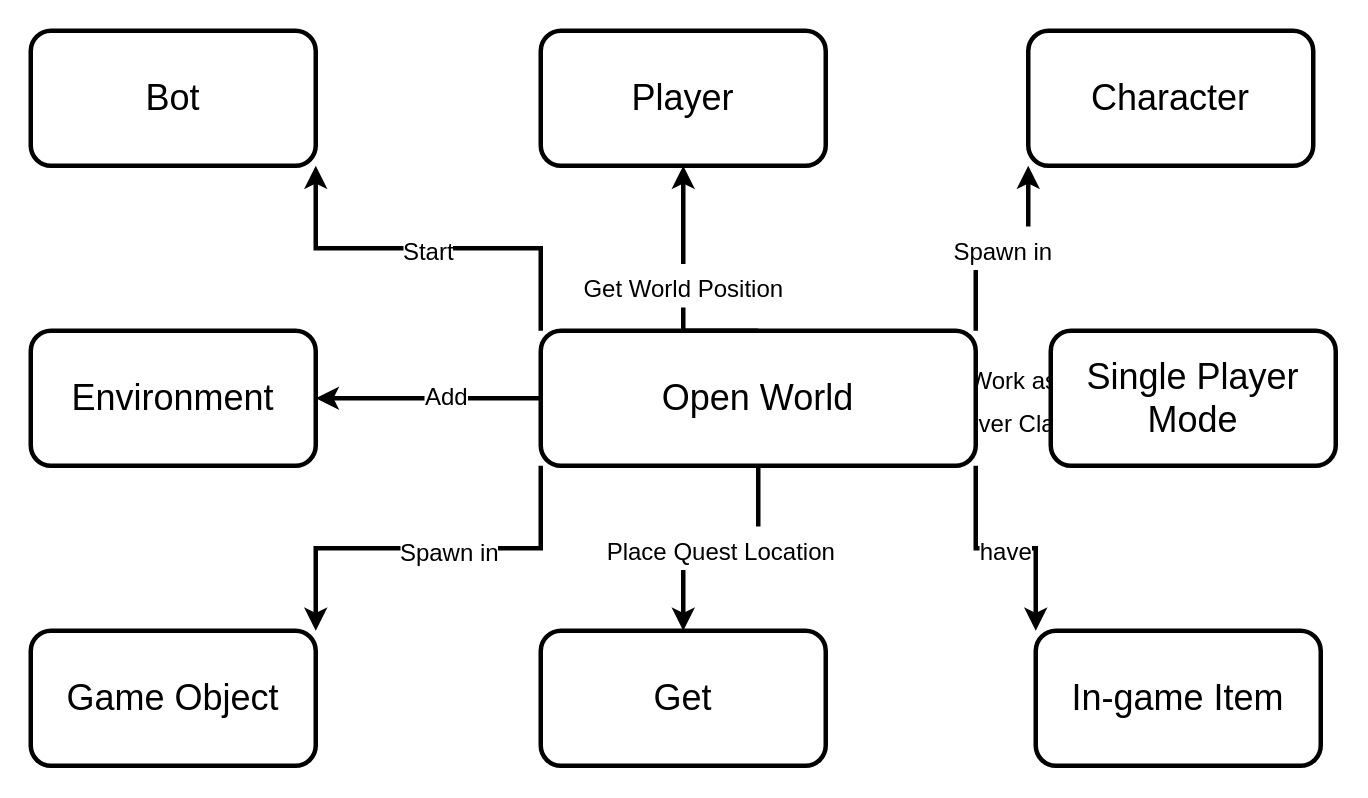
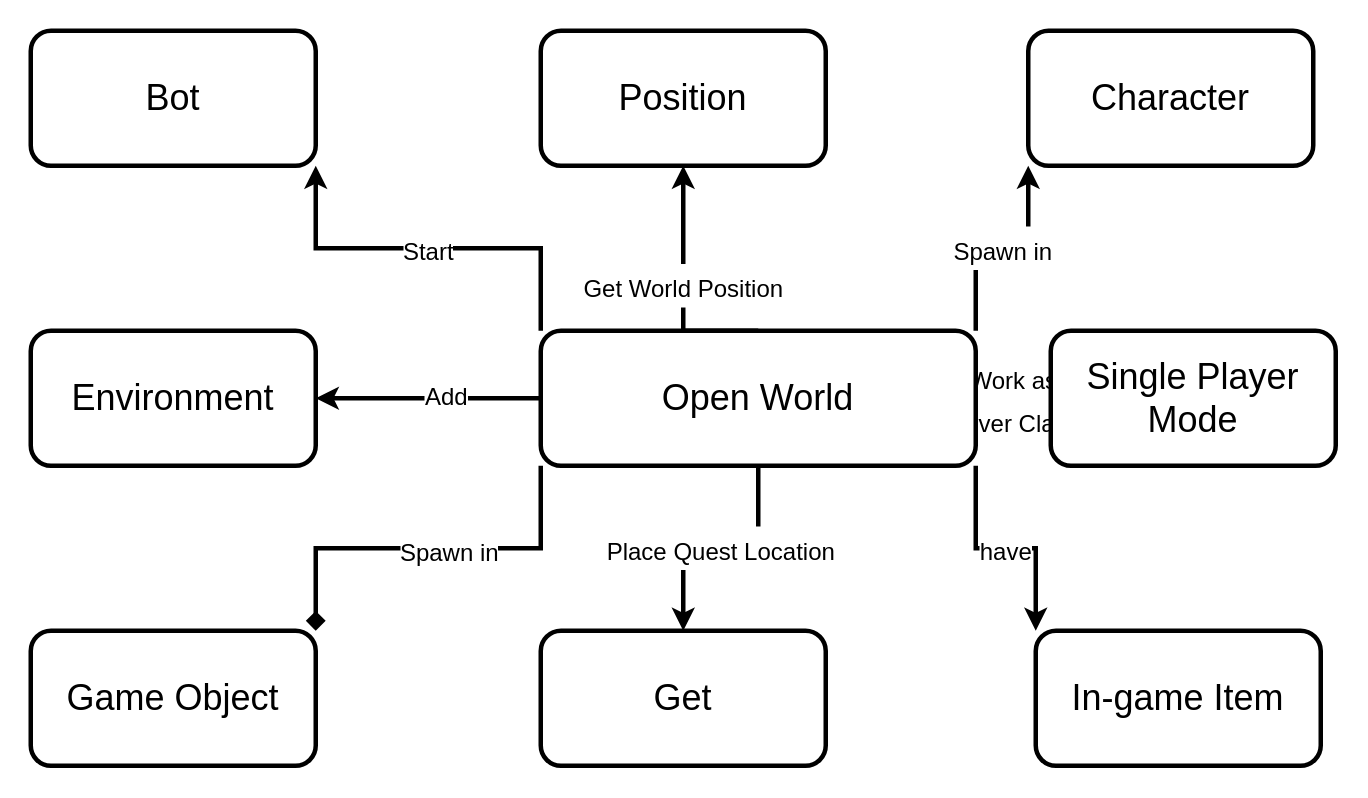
(683, 98) -> (683, 98)
(316, 612) -> (316, 612)
